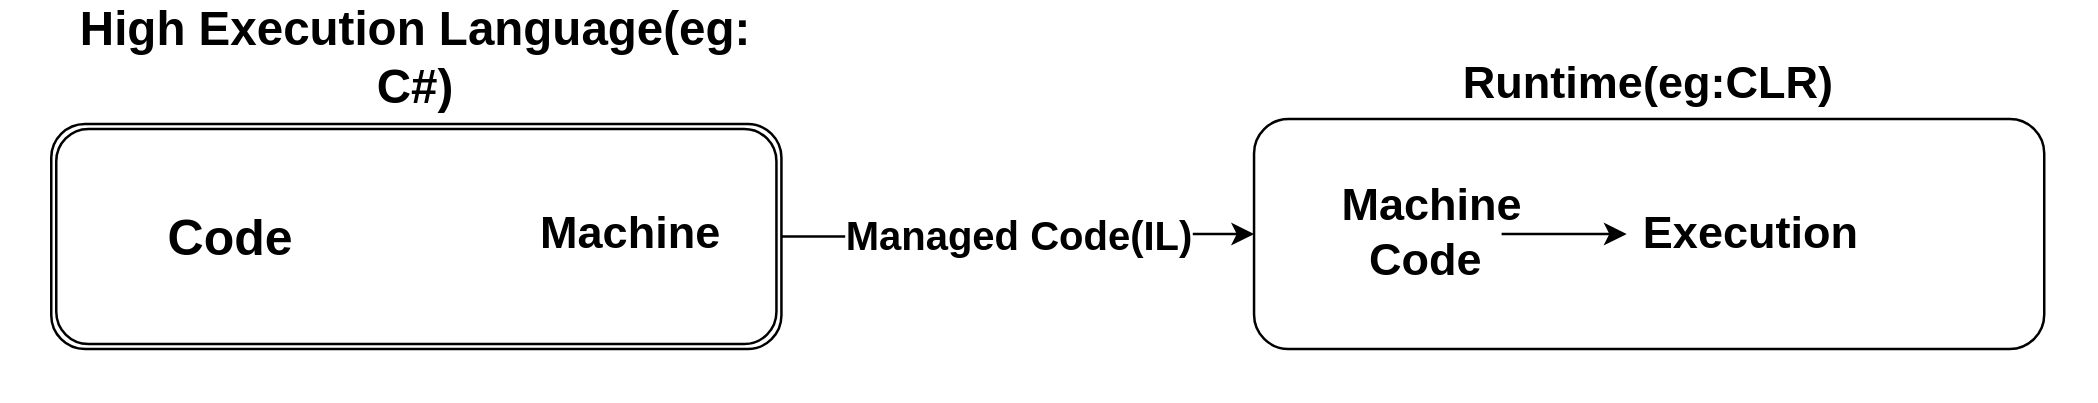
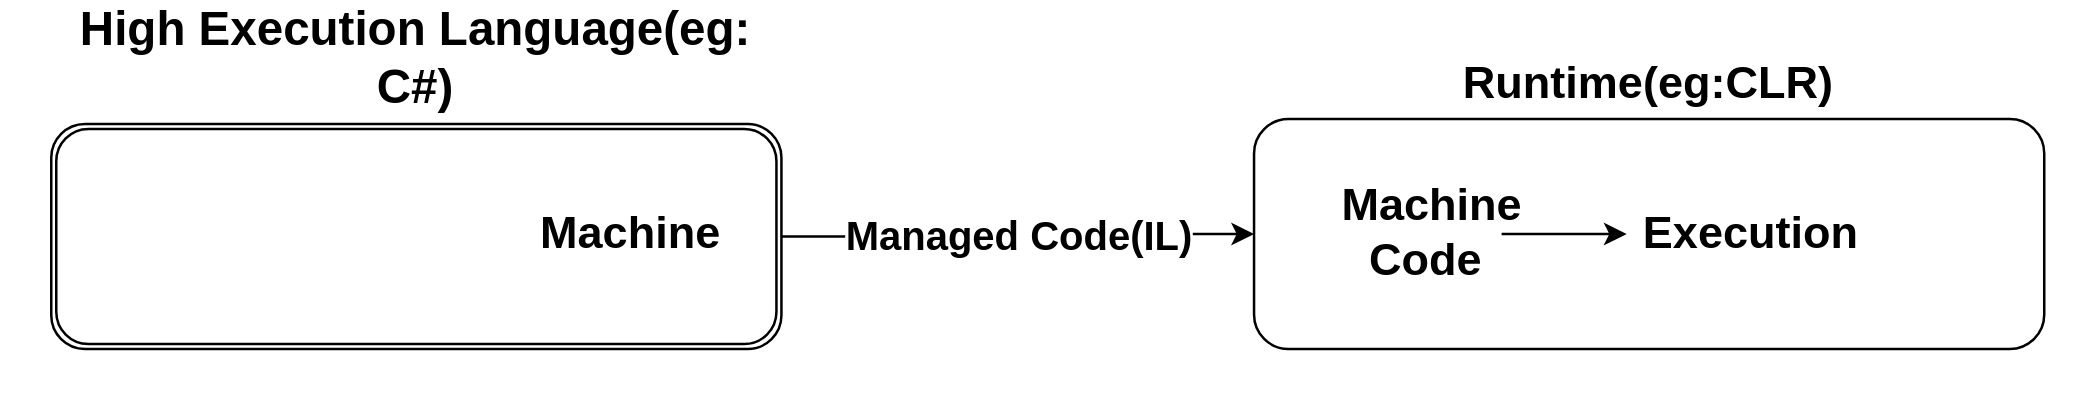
(231, 236) -> none
